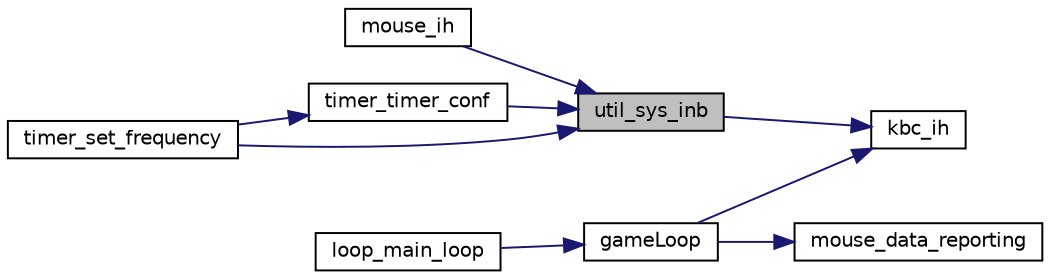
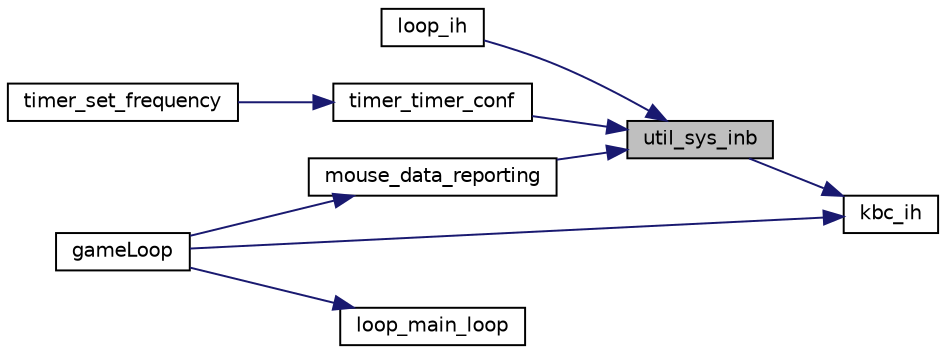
(408, 28) -> (433, 28)
(399, 146) -> (582, 156)
(533, 247) -> (262, 285)
